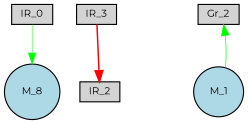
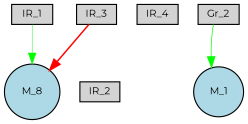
(32, 14) -> (32, 14)
none -> (158, 14)
(98, 48) -> (73, 43)
(226, 52) -> (212, 40)
